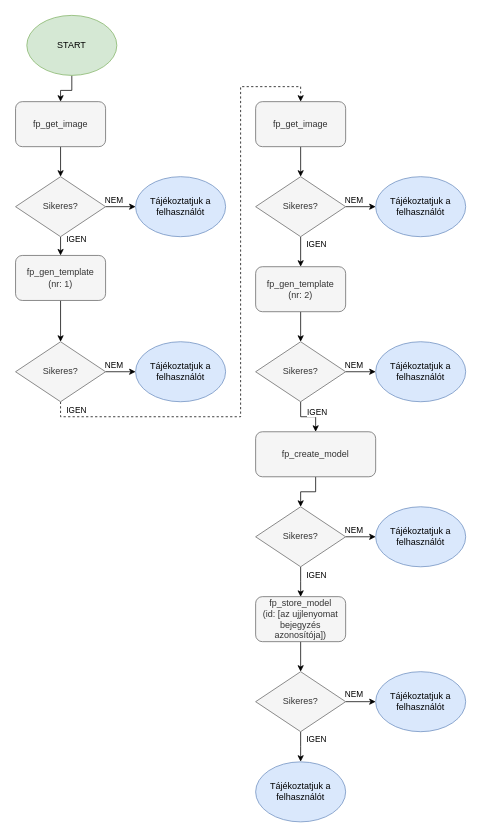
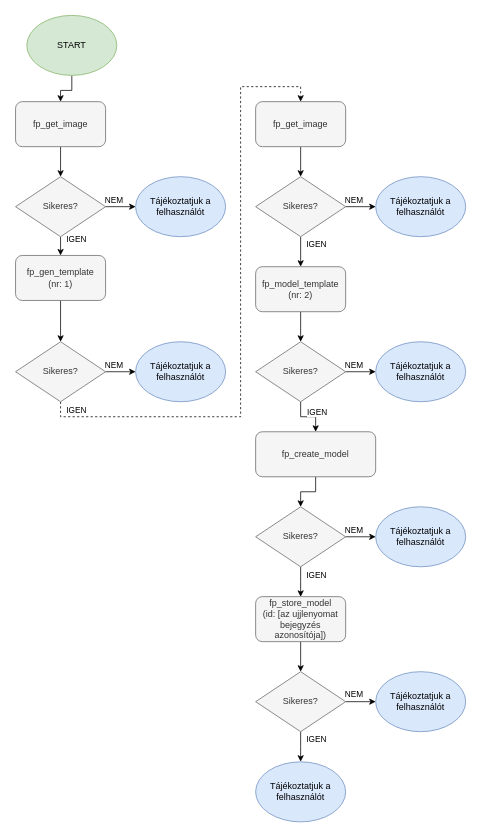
(300, 289) -> (300, 289)
